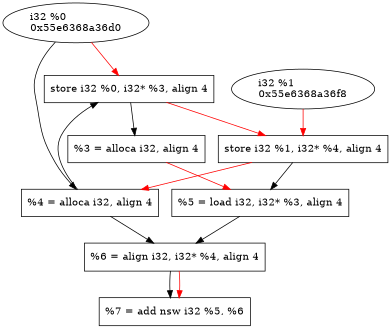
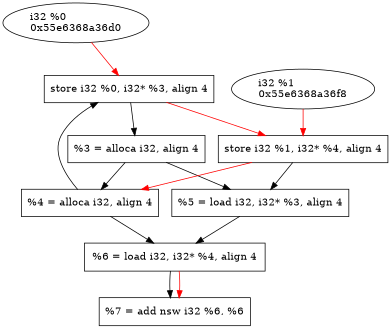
(38, 114) -> (116, 173)
(191, 173) -> (191, 173)
(175, 257) -> (175, 257)
(175, 312) -> (175, 312)
